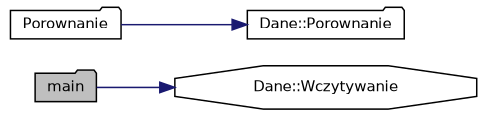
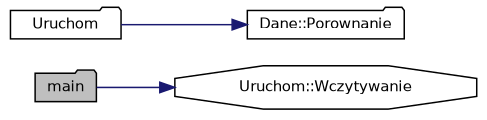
(66, 25) -> (66, 25)
(326, 87) -> (326, 87)
